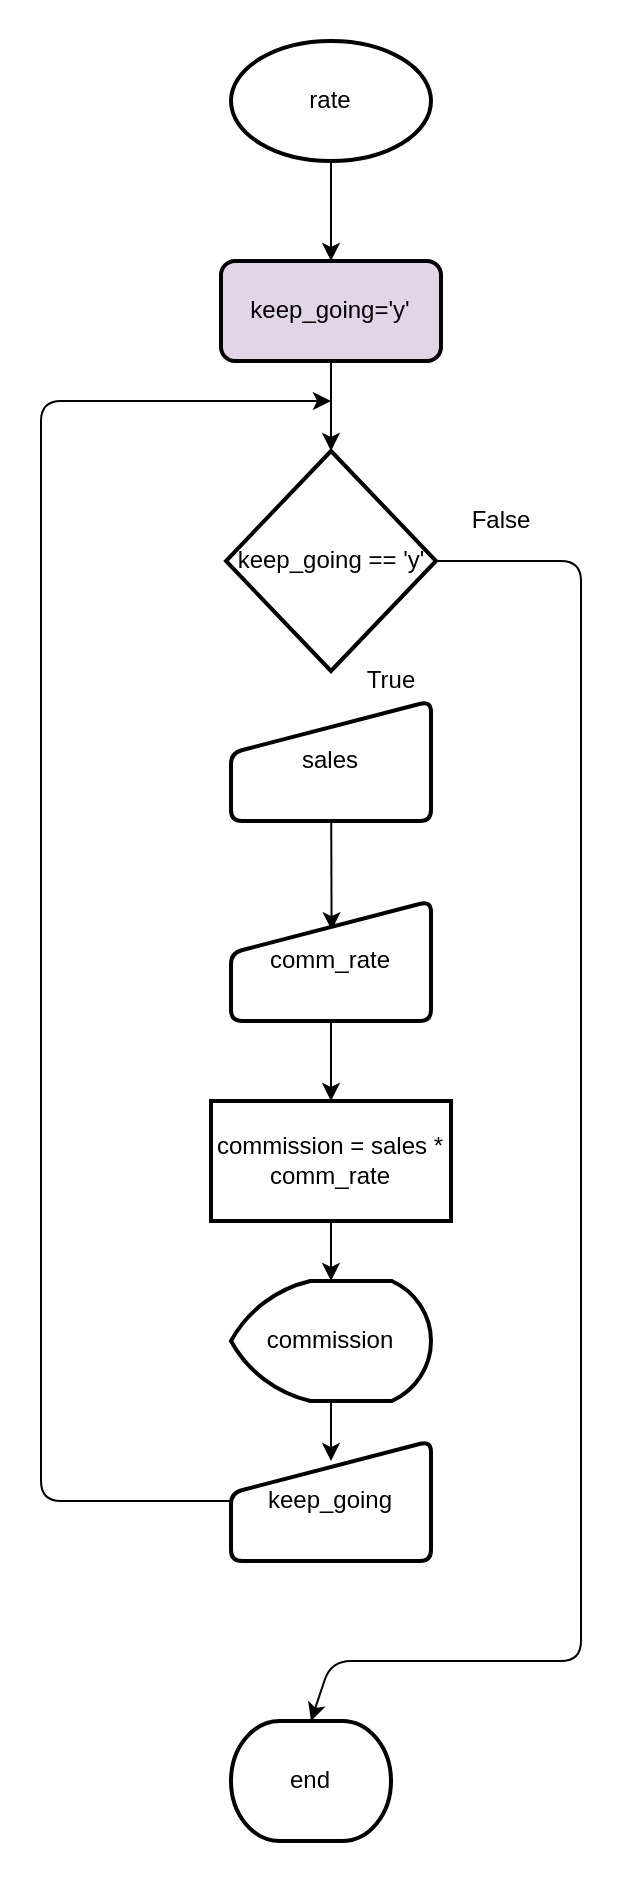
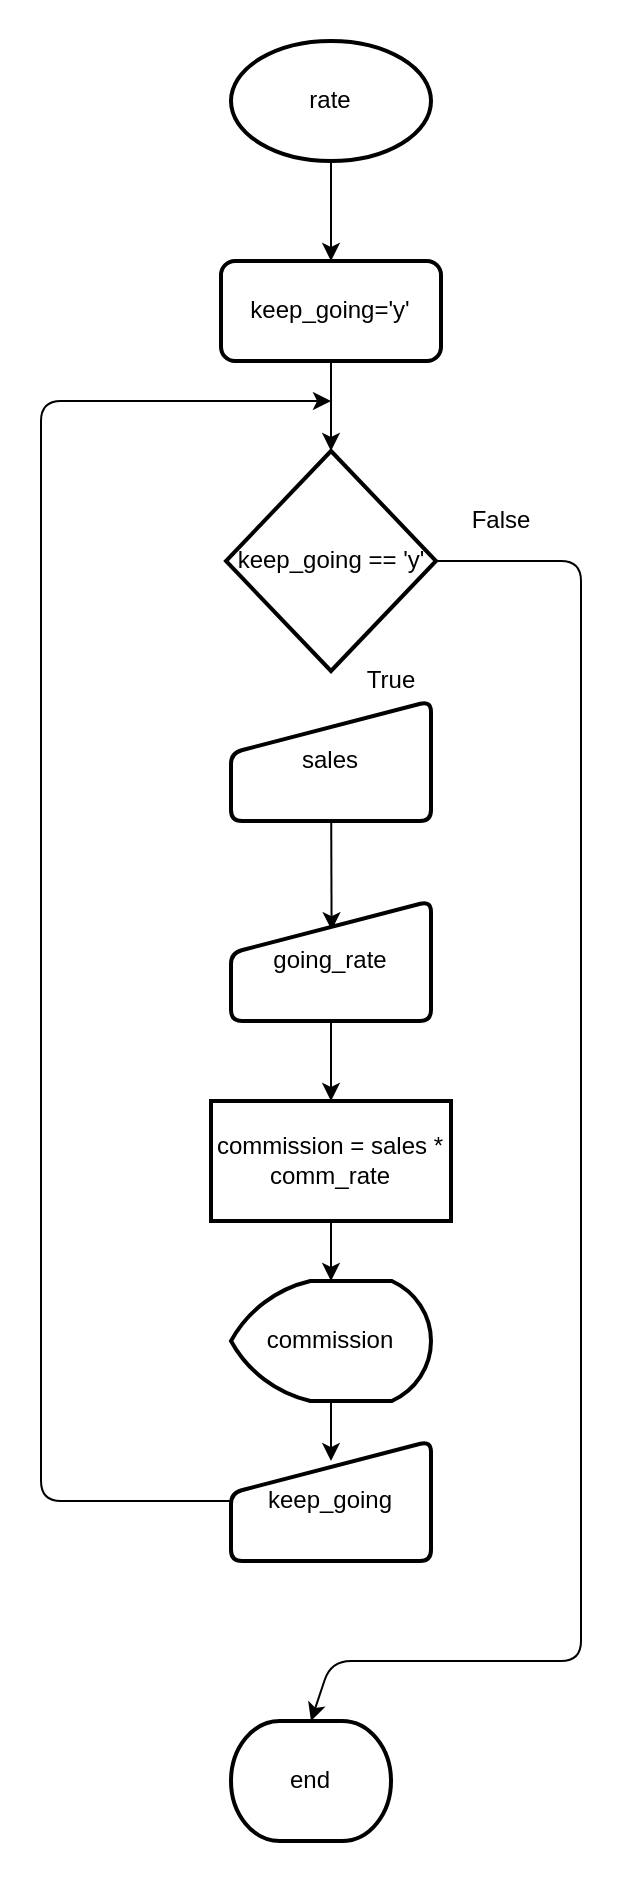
(331, 311) -> (331, 311)
(331, 961) -> (331, 961)
